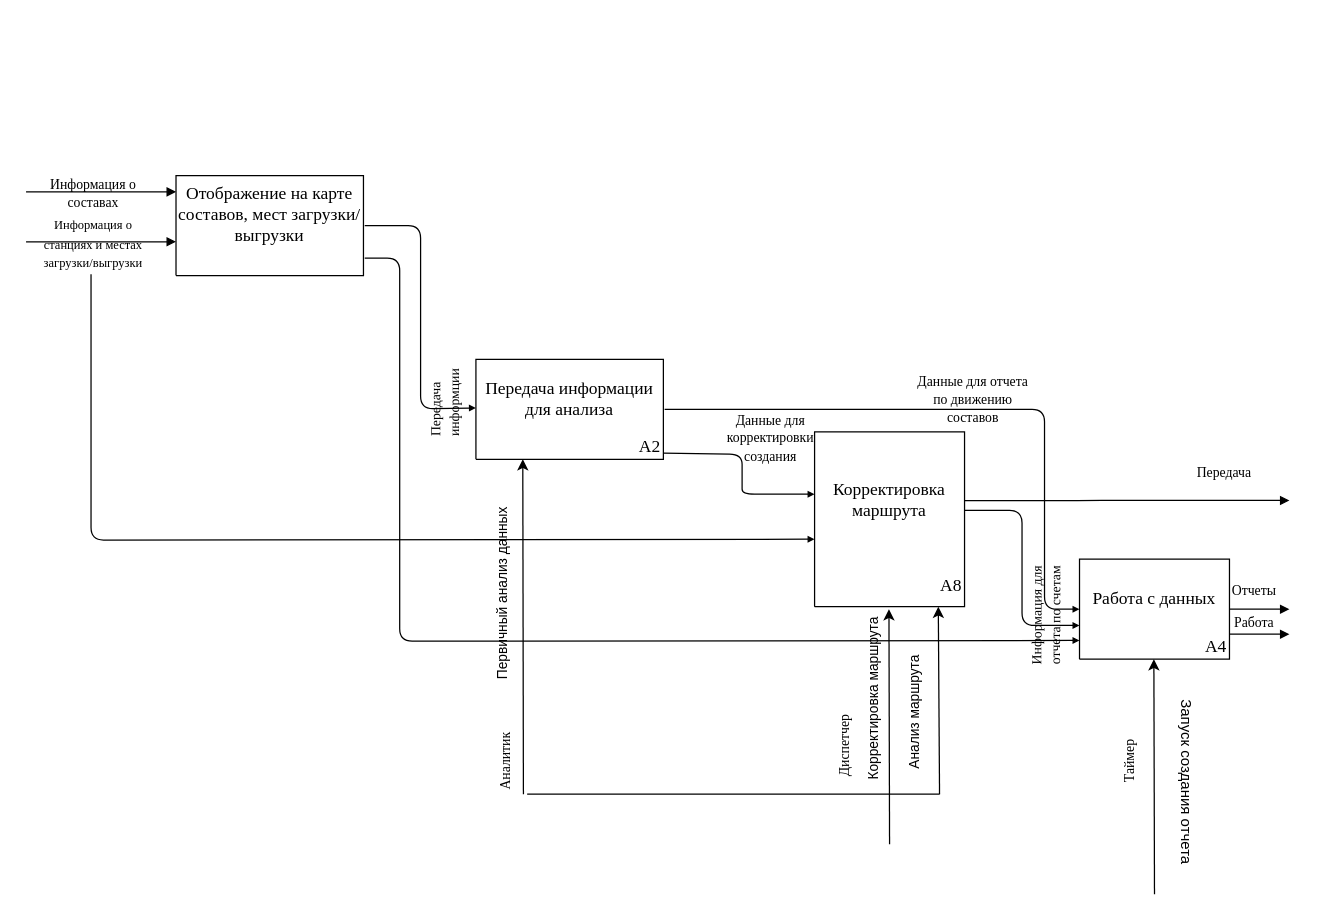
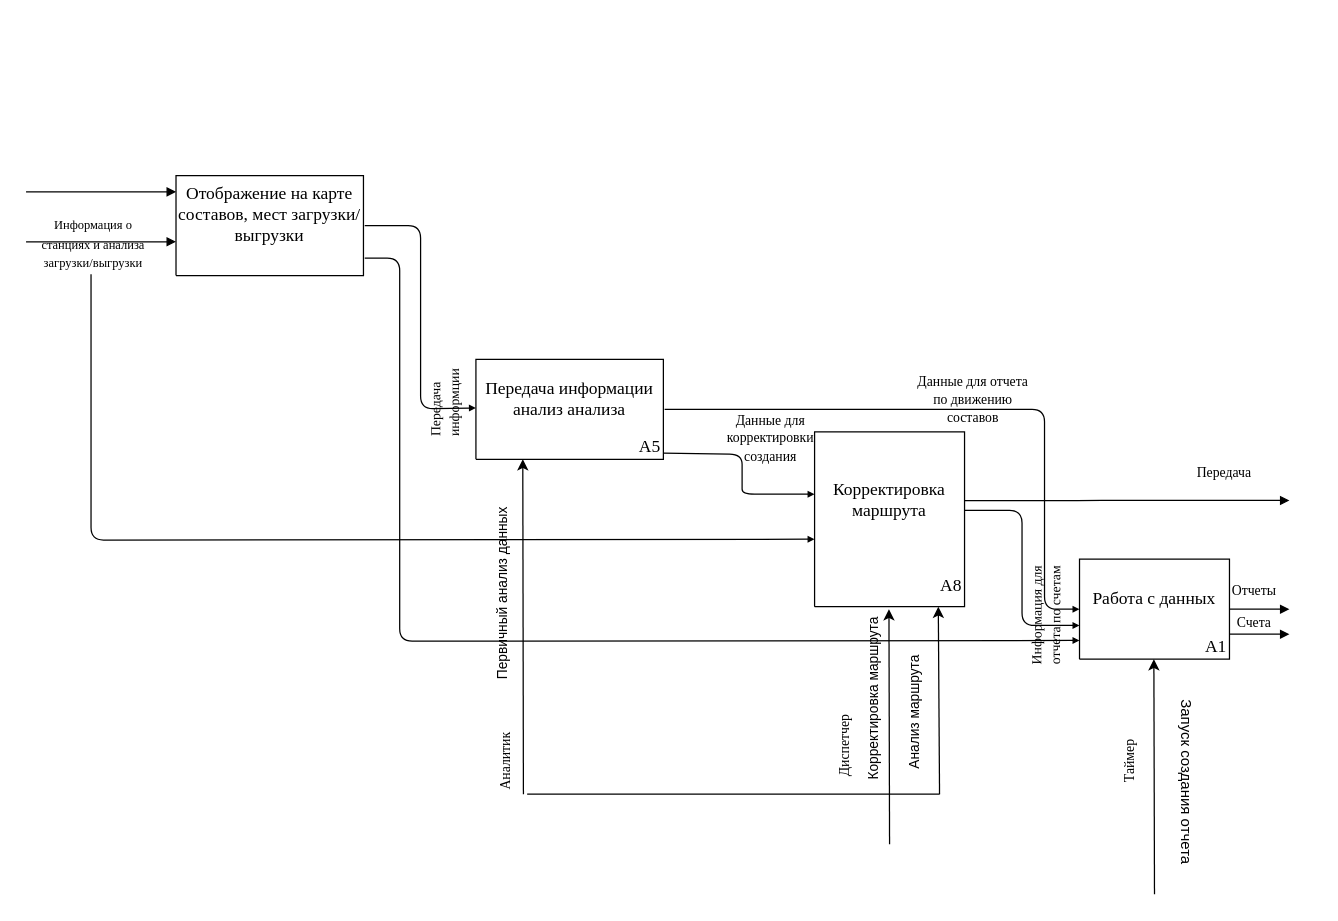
(93, 193) -> none
(93, 244) -> (93, 244)
(569, 399) -> (569, 399)
(652, 448) -> (652, 448)
(1254, 623) -> (1254, 623)
(1218, 648) -> (1218, 648)
